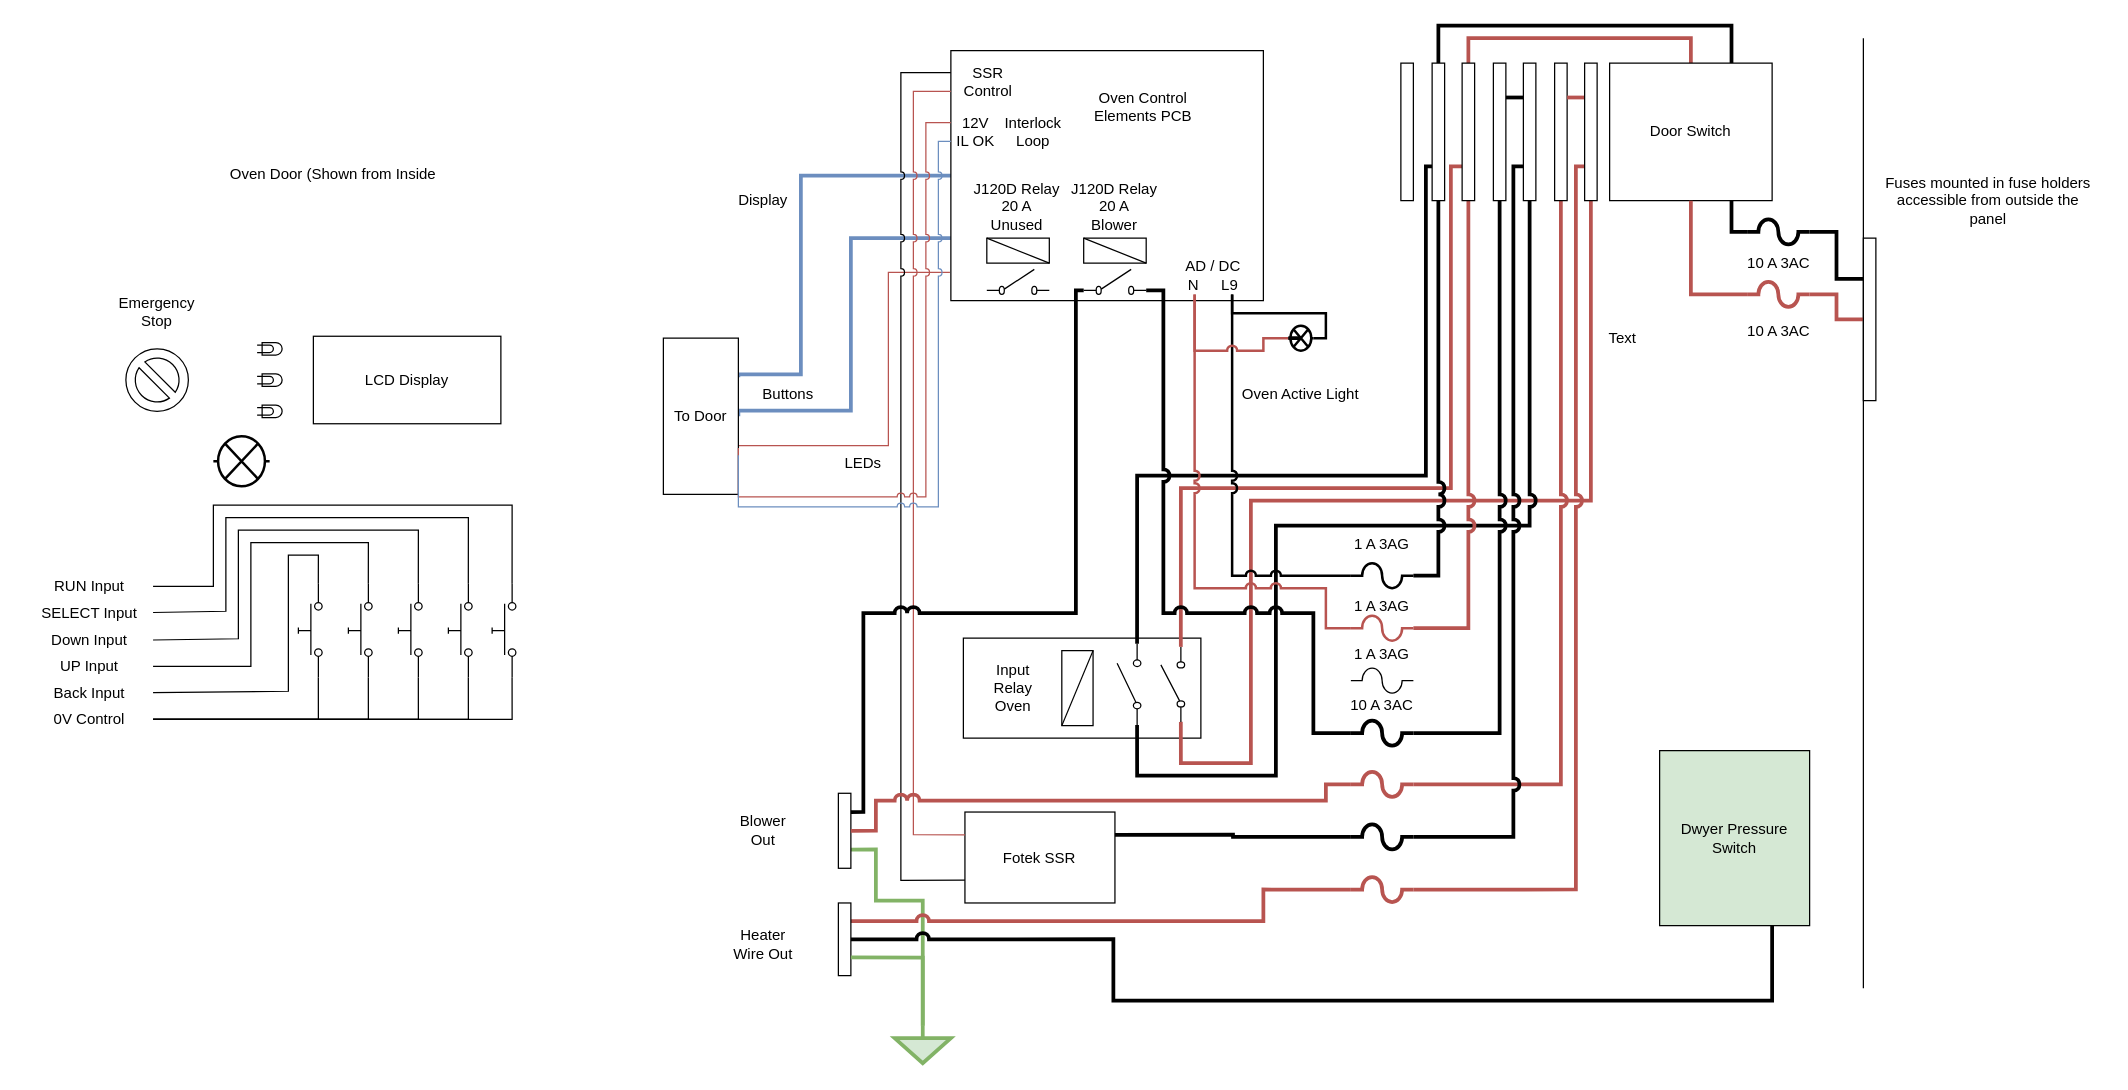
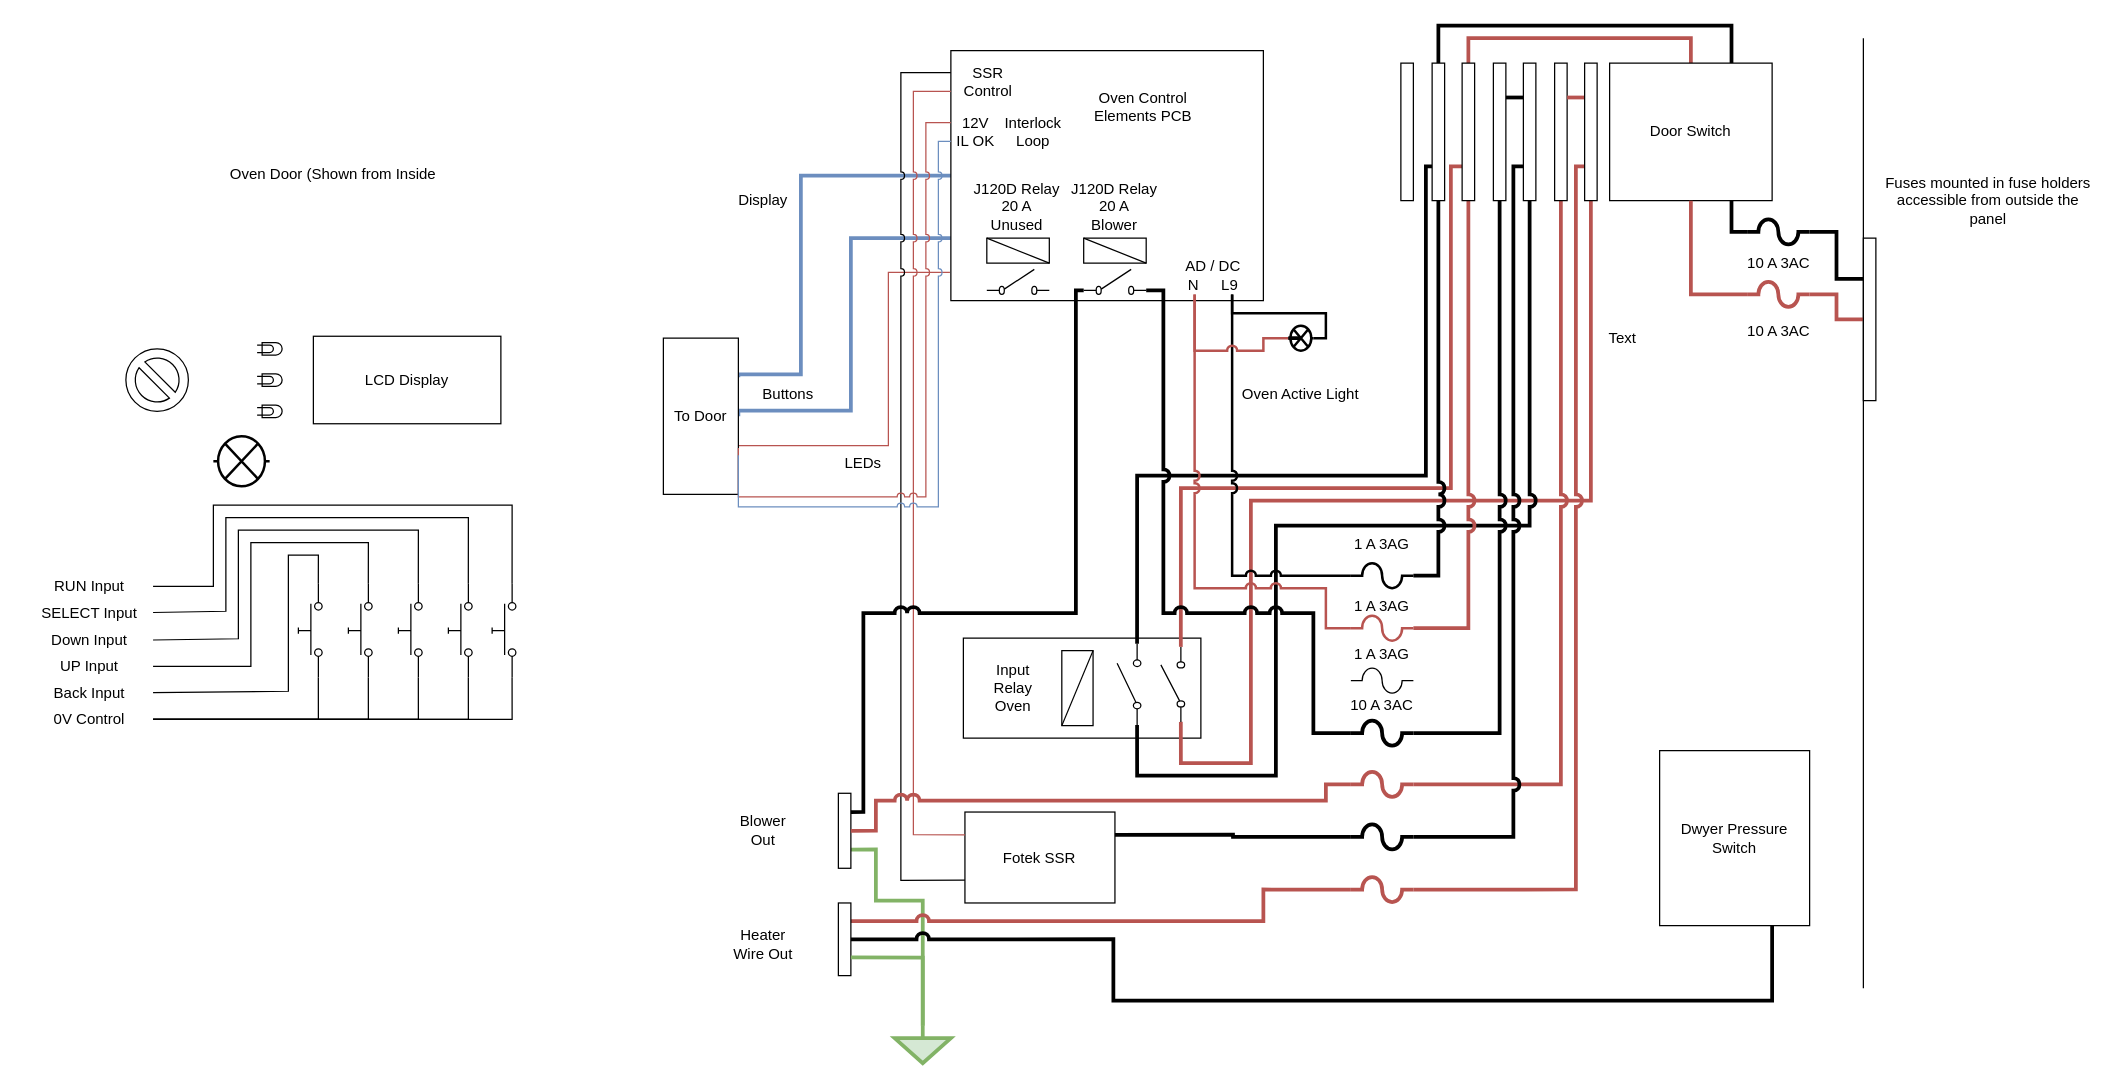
(157, 312) -> none
(1734, 838) -> (1734, 838)
